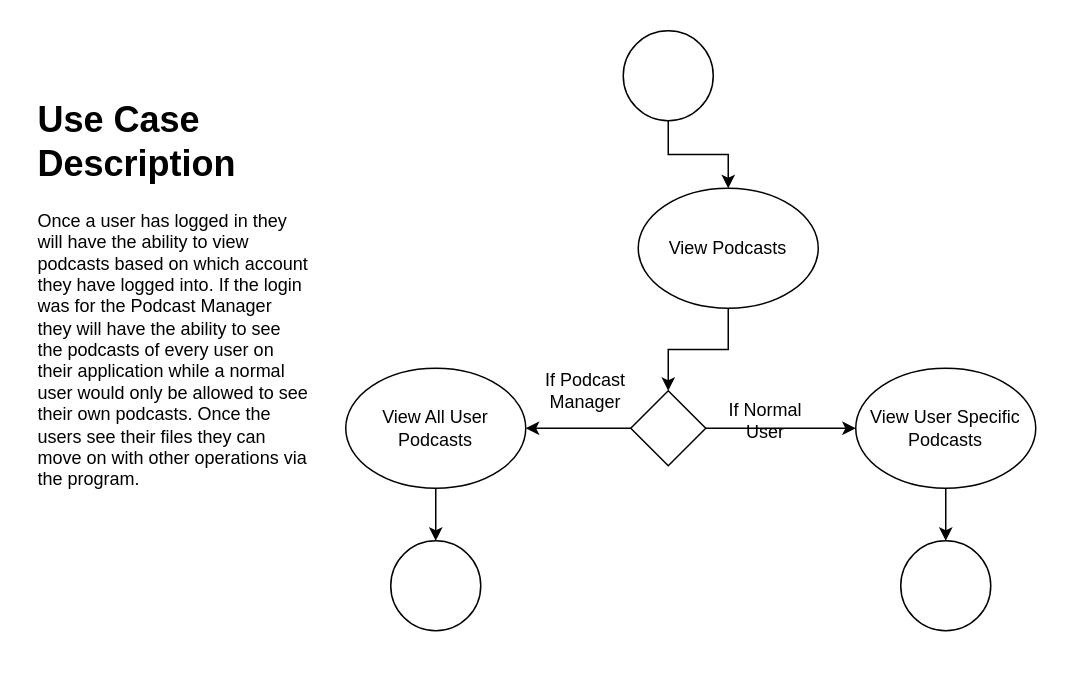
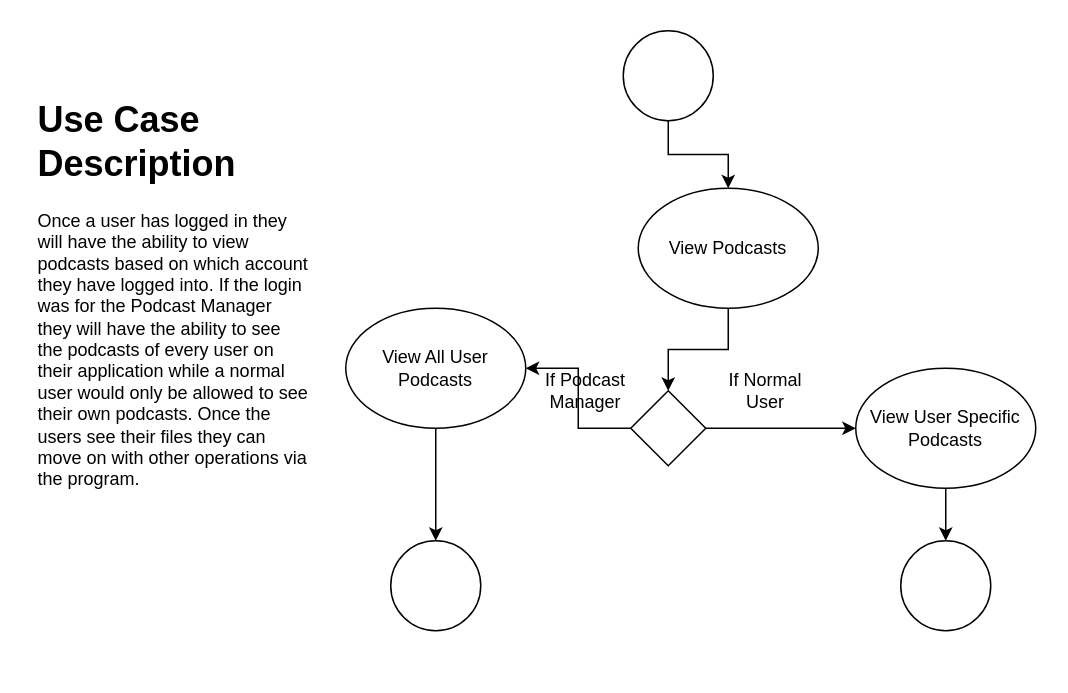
(766, 421) -> (766, 391)
(436, 428) -> (436, 368)
